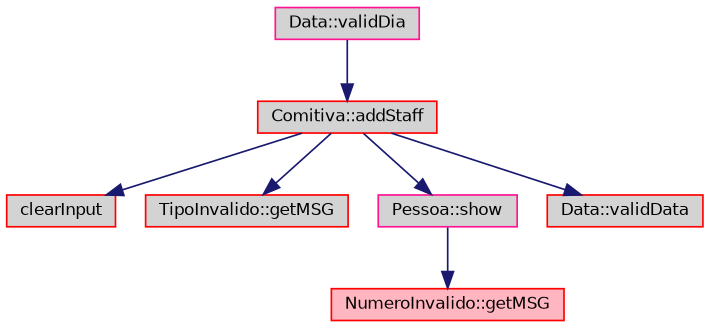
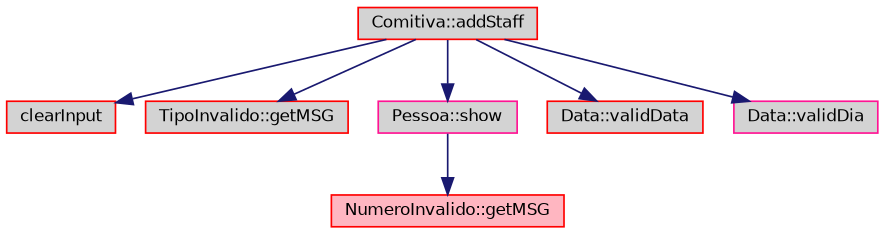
(347, 62) -> (619, 68)
